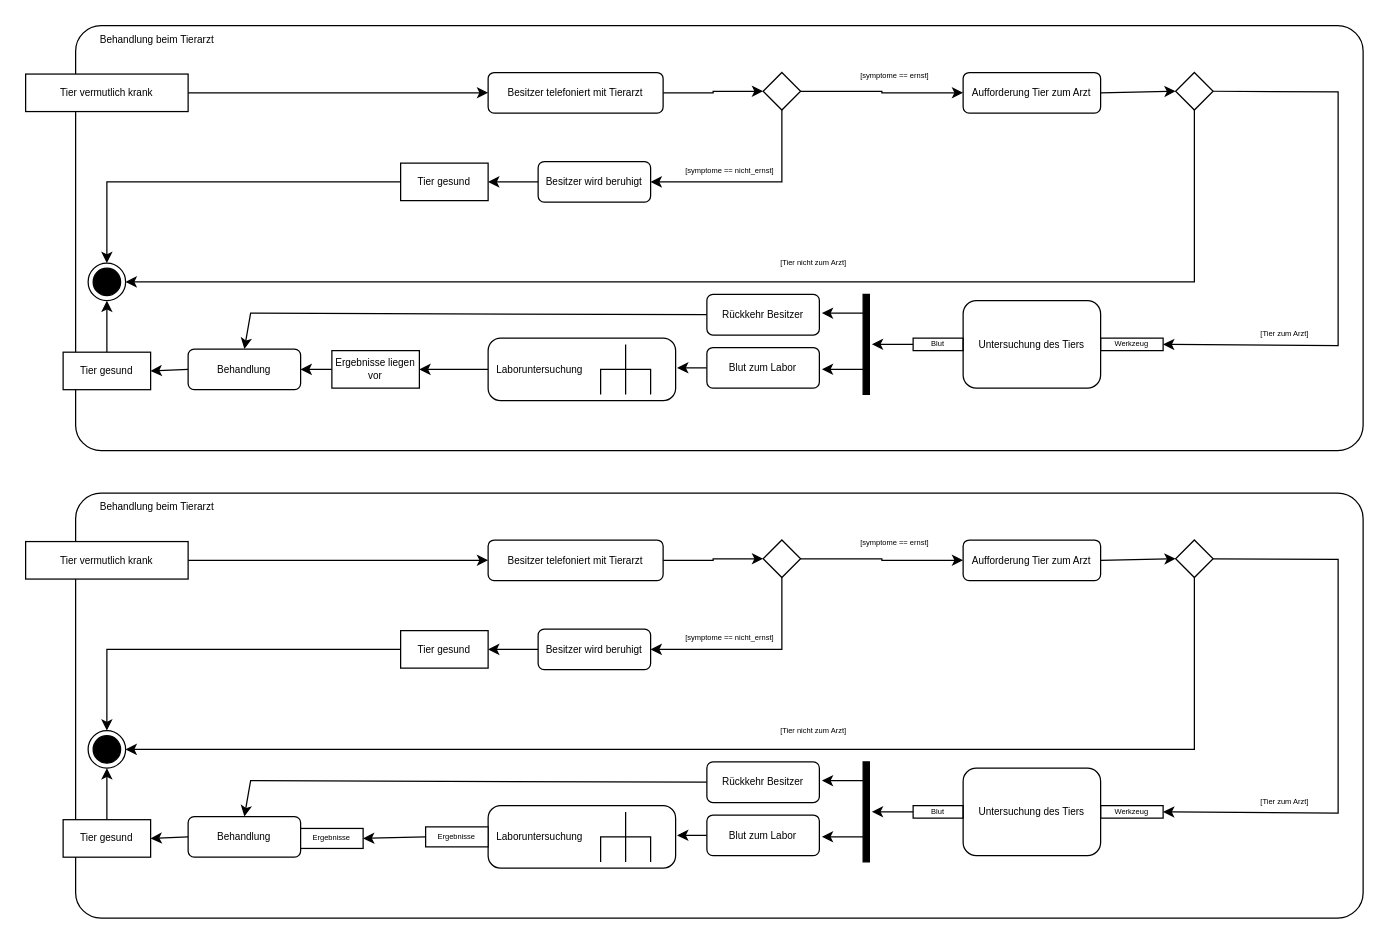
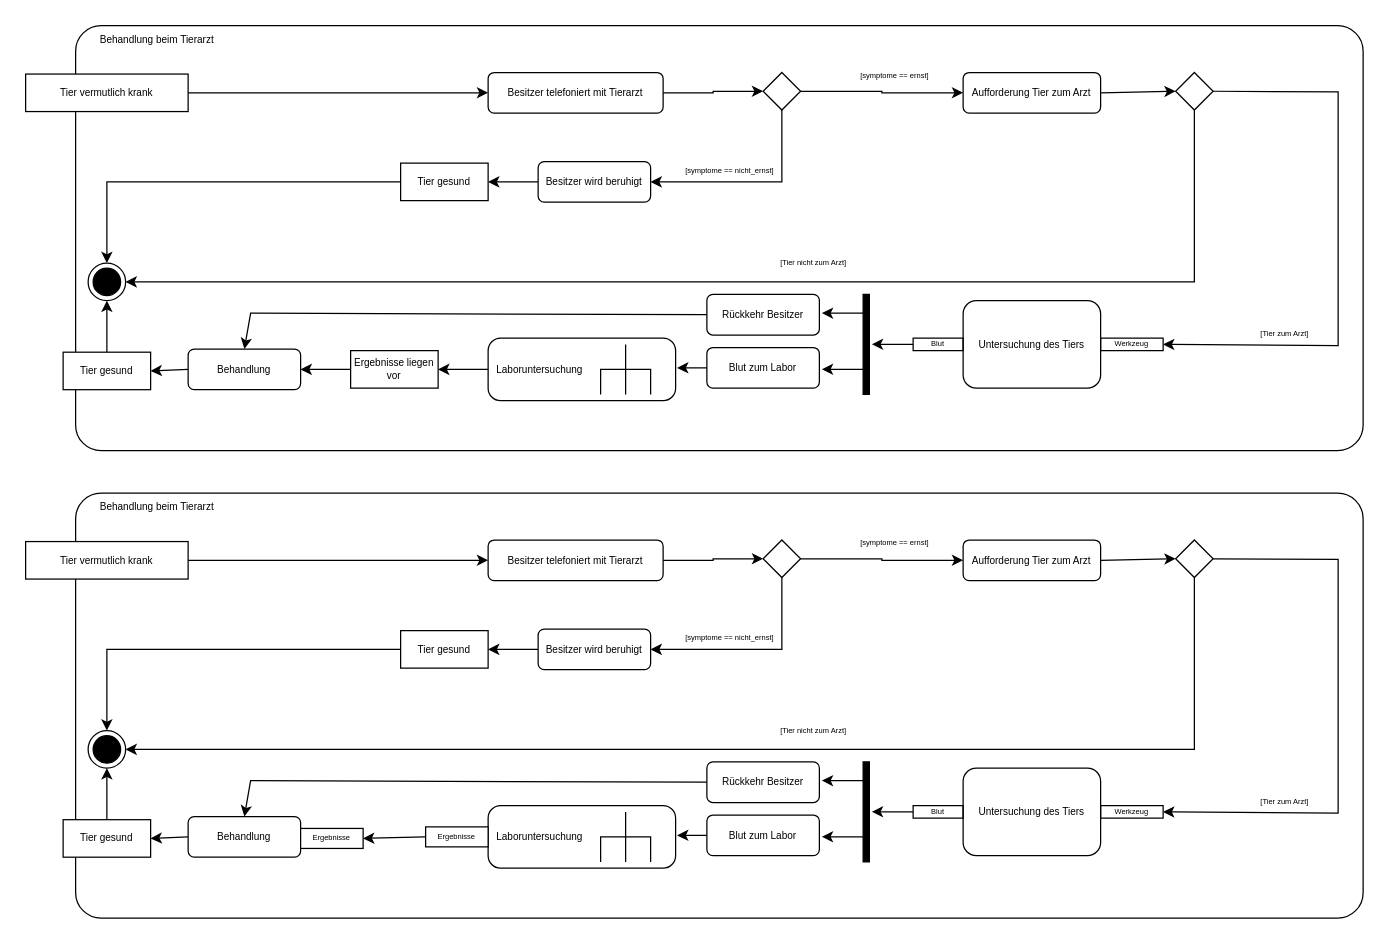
(376, 369) -> (394, 369)
